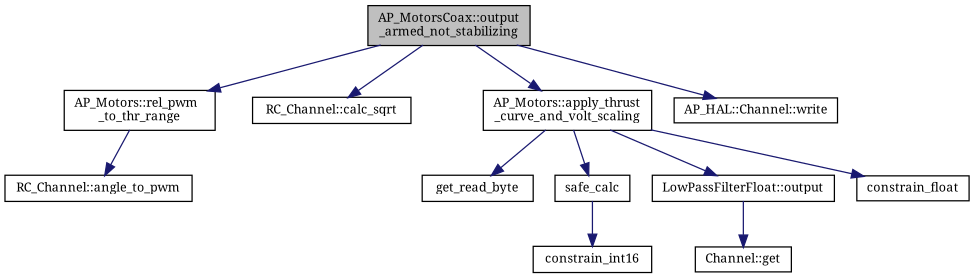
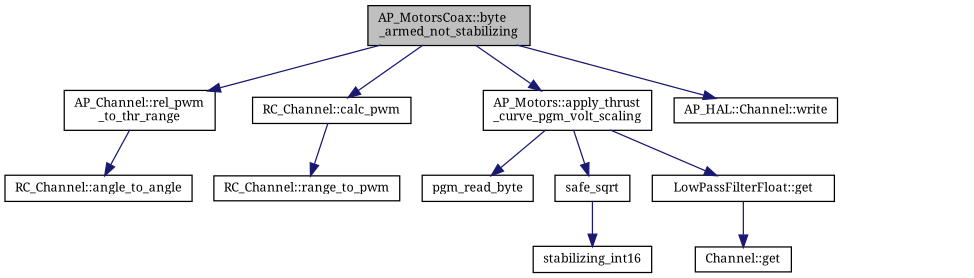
(449, 26) -> (449, 26)
(140, 110) -> (140, 110)
(332, 110) -> (332, 110)
(567, 110) -> (567, 110)
(99, 188) -> (99, 188)
none -> (307, 188)
(478, 188) -> (478, 188)
(592, 188) -> (592, 188)
(743, 188) -> (743, 188)
(913, 188) -> none
(592, 259) -> (592, 259)
